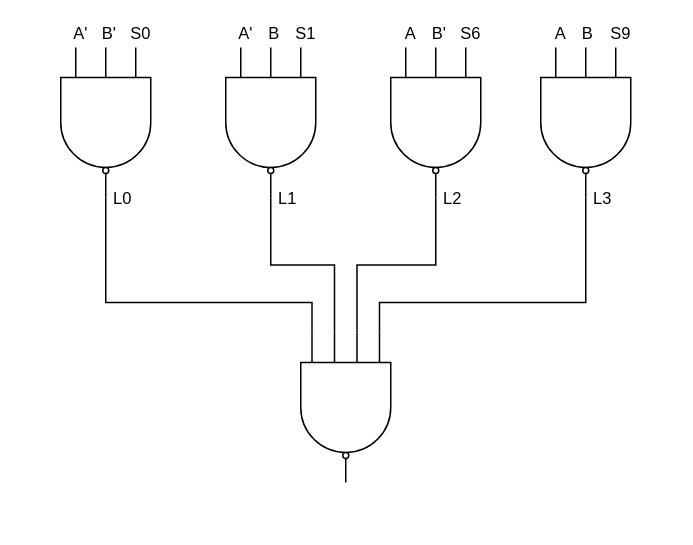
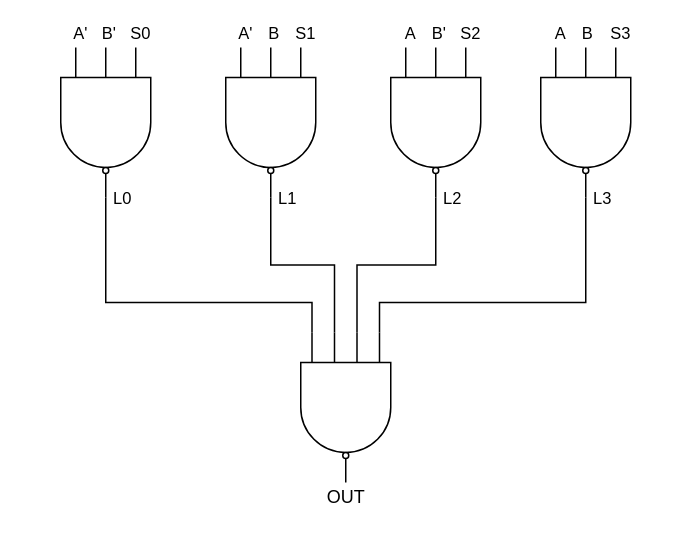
(471, 34) -> (471, 34)
(621, 34) -> (621, 34)
none -> (346, 497)
